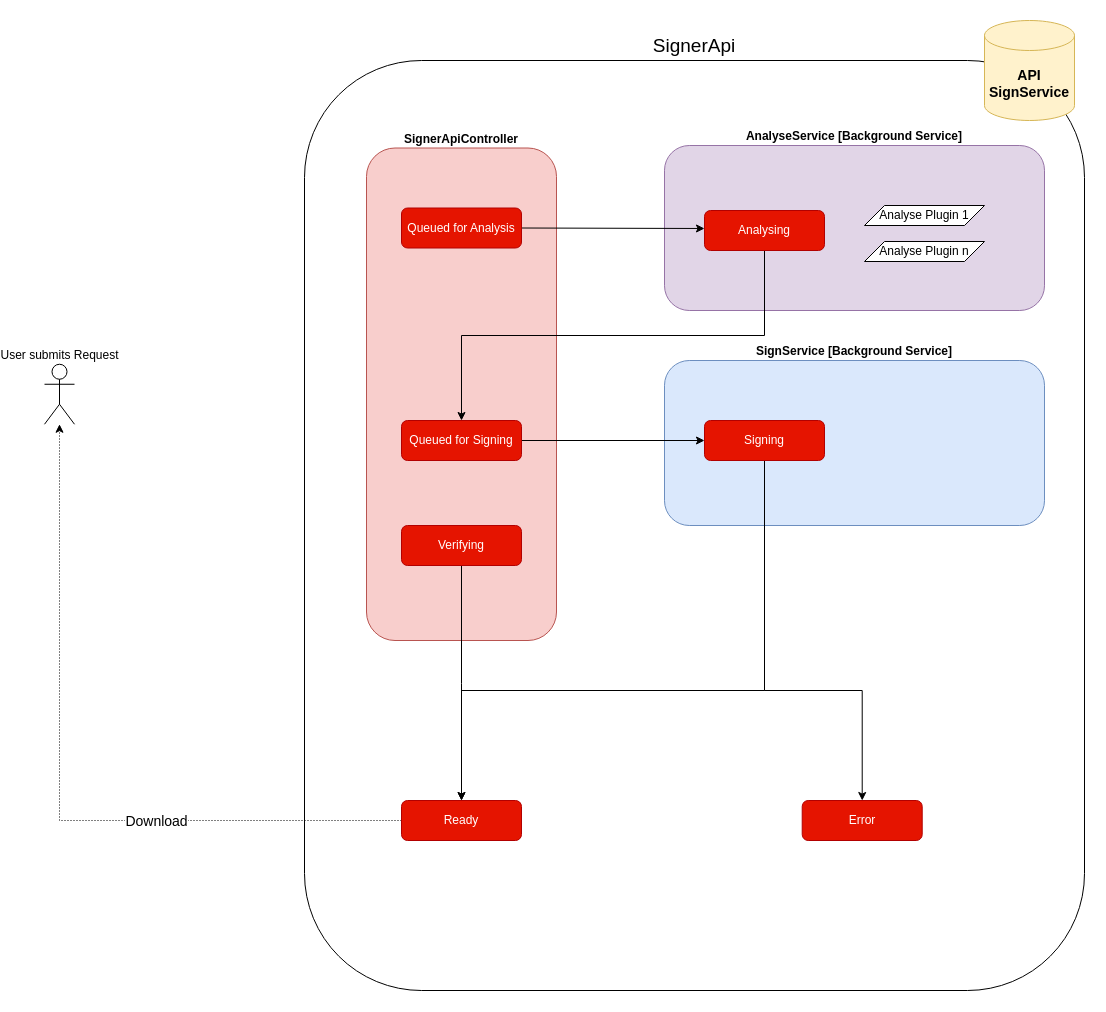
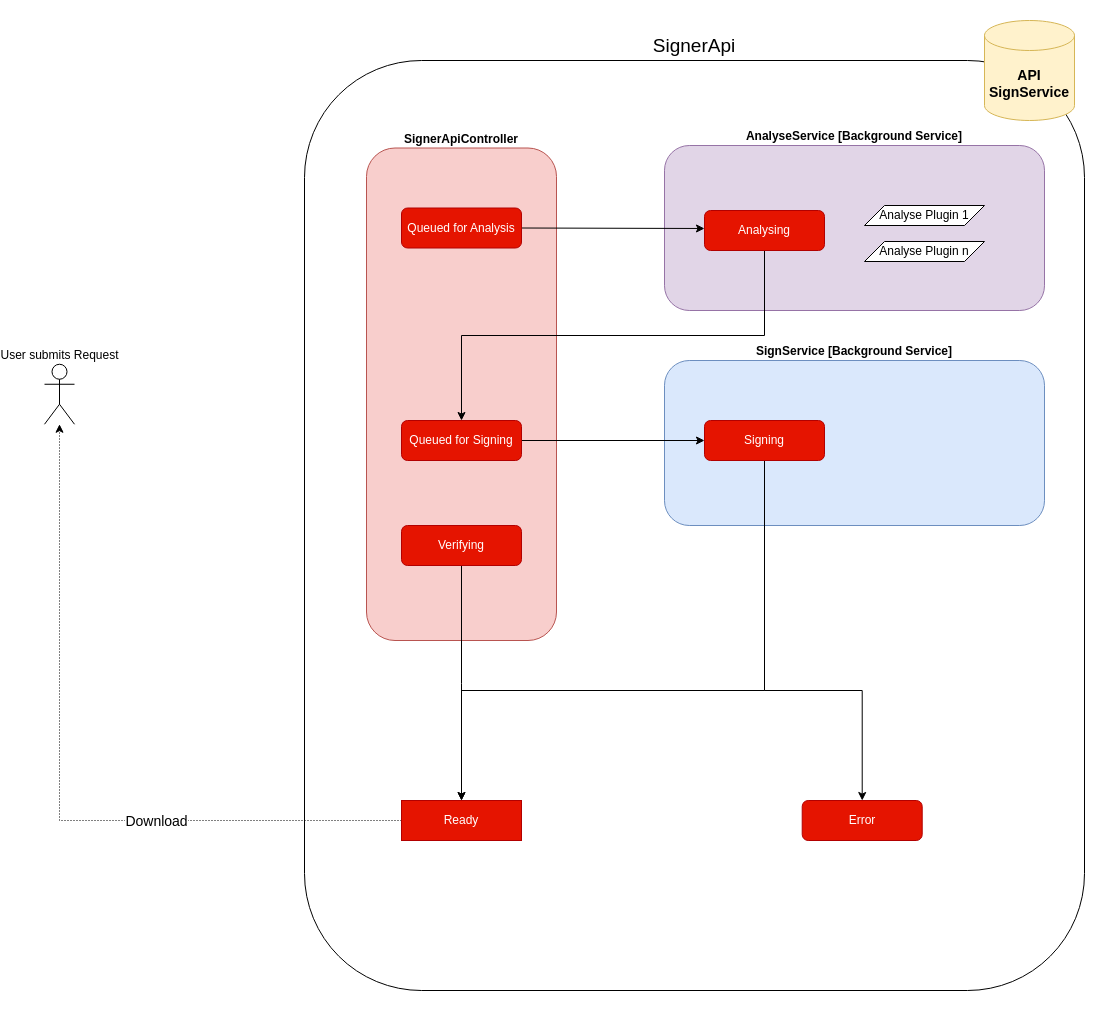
(462, 821) -> (462, 821)
